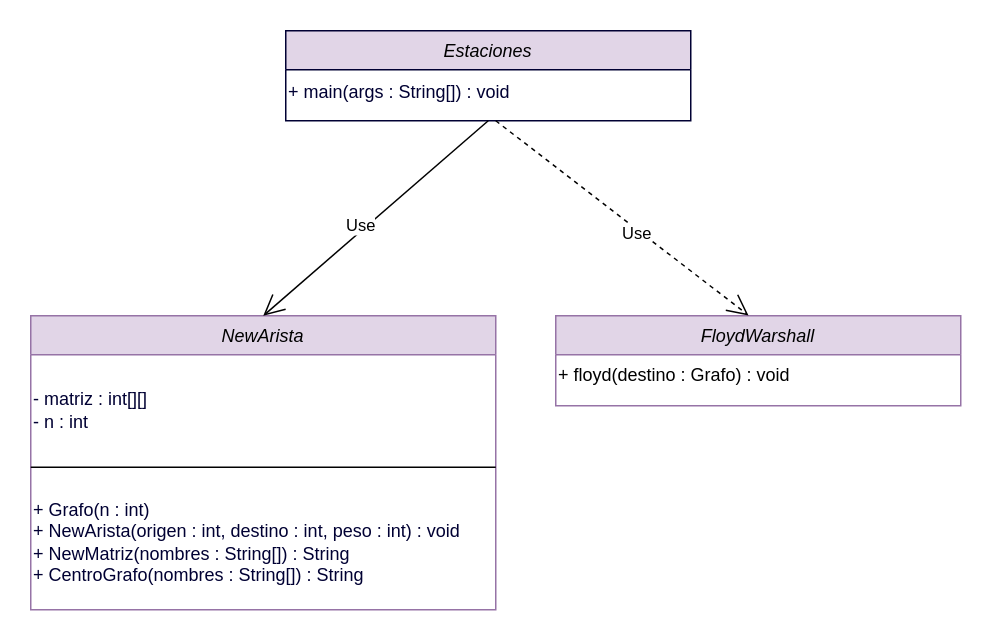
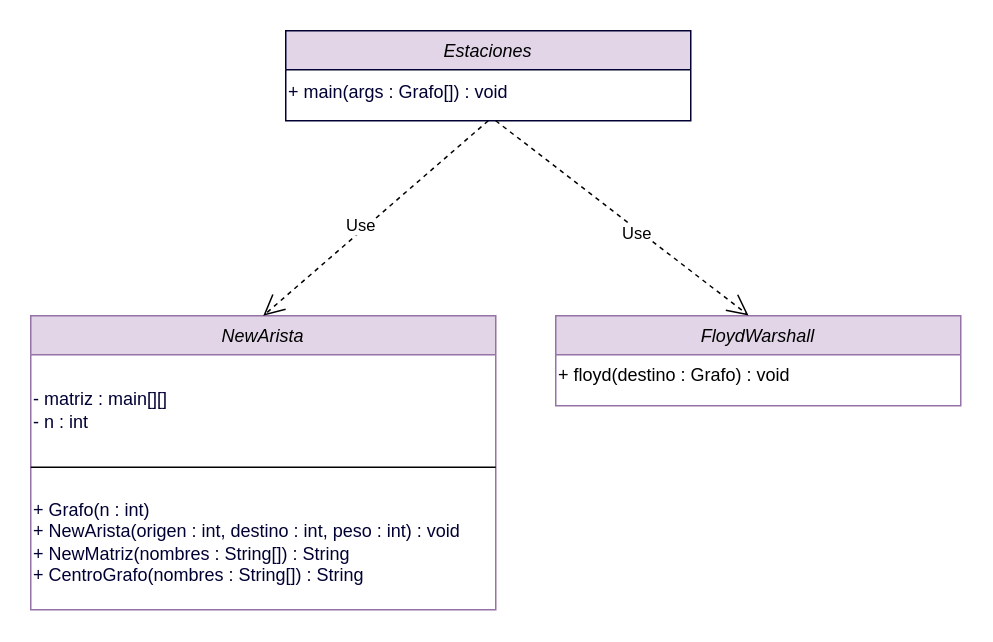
(417, 92) -> (414, 92)
(430, 171) -> (430, 171)
(110, 400) -> (115, 400)
